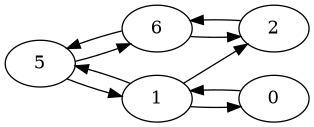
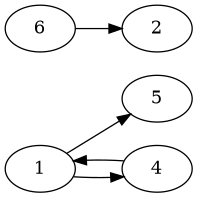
(222, 20) -> none
(100, 37) -> none
(97, 55) -> none
(210, 67) -> none
(88, 86) -> none
(274, 99) -> (157, 169)
